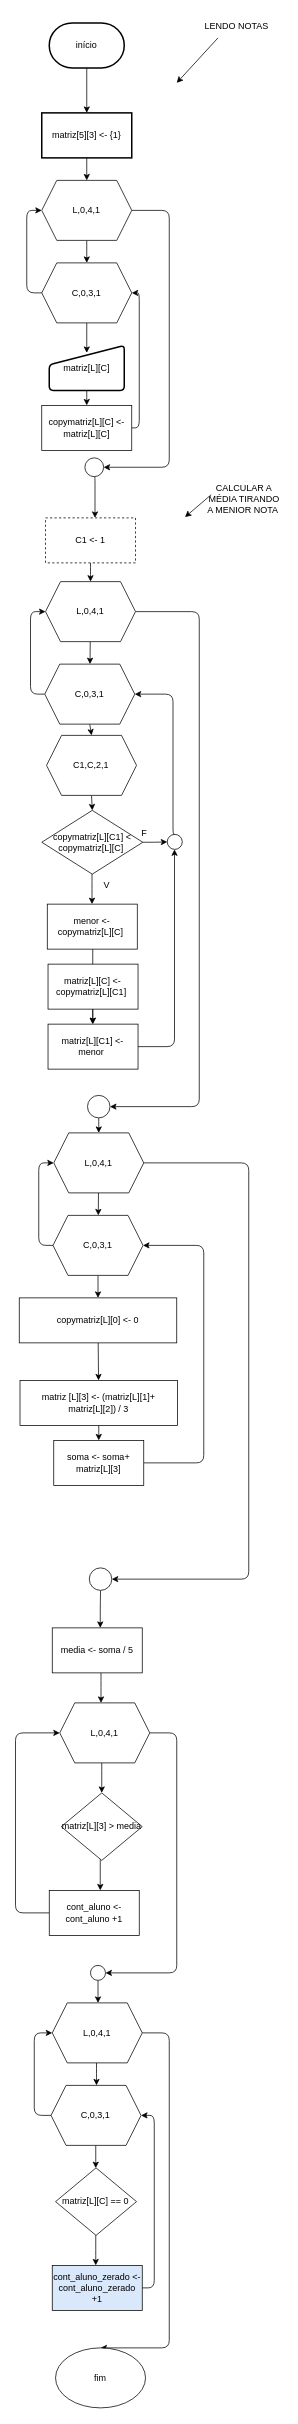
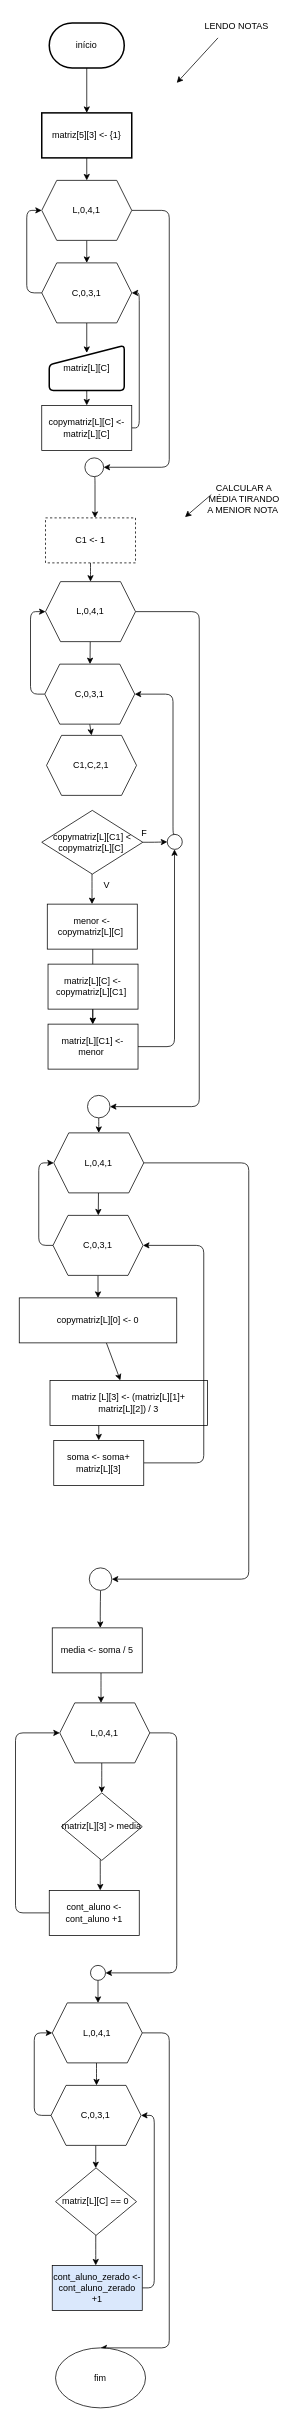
(92, 800) -> none
(99, 1403) -> (129, 1403)
